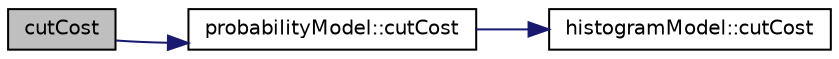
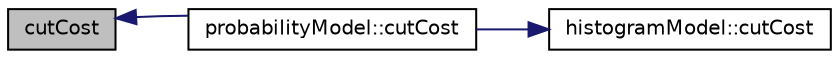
(142, 42) -> (162, 16)
